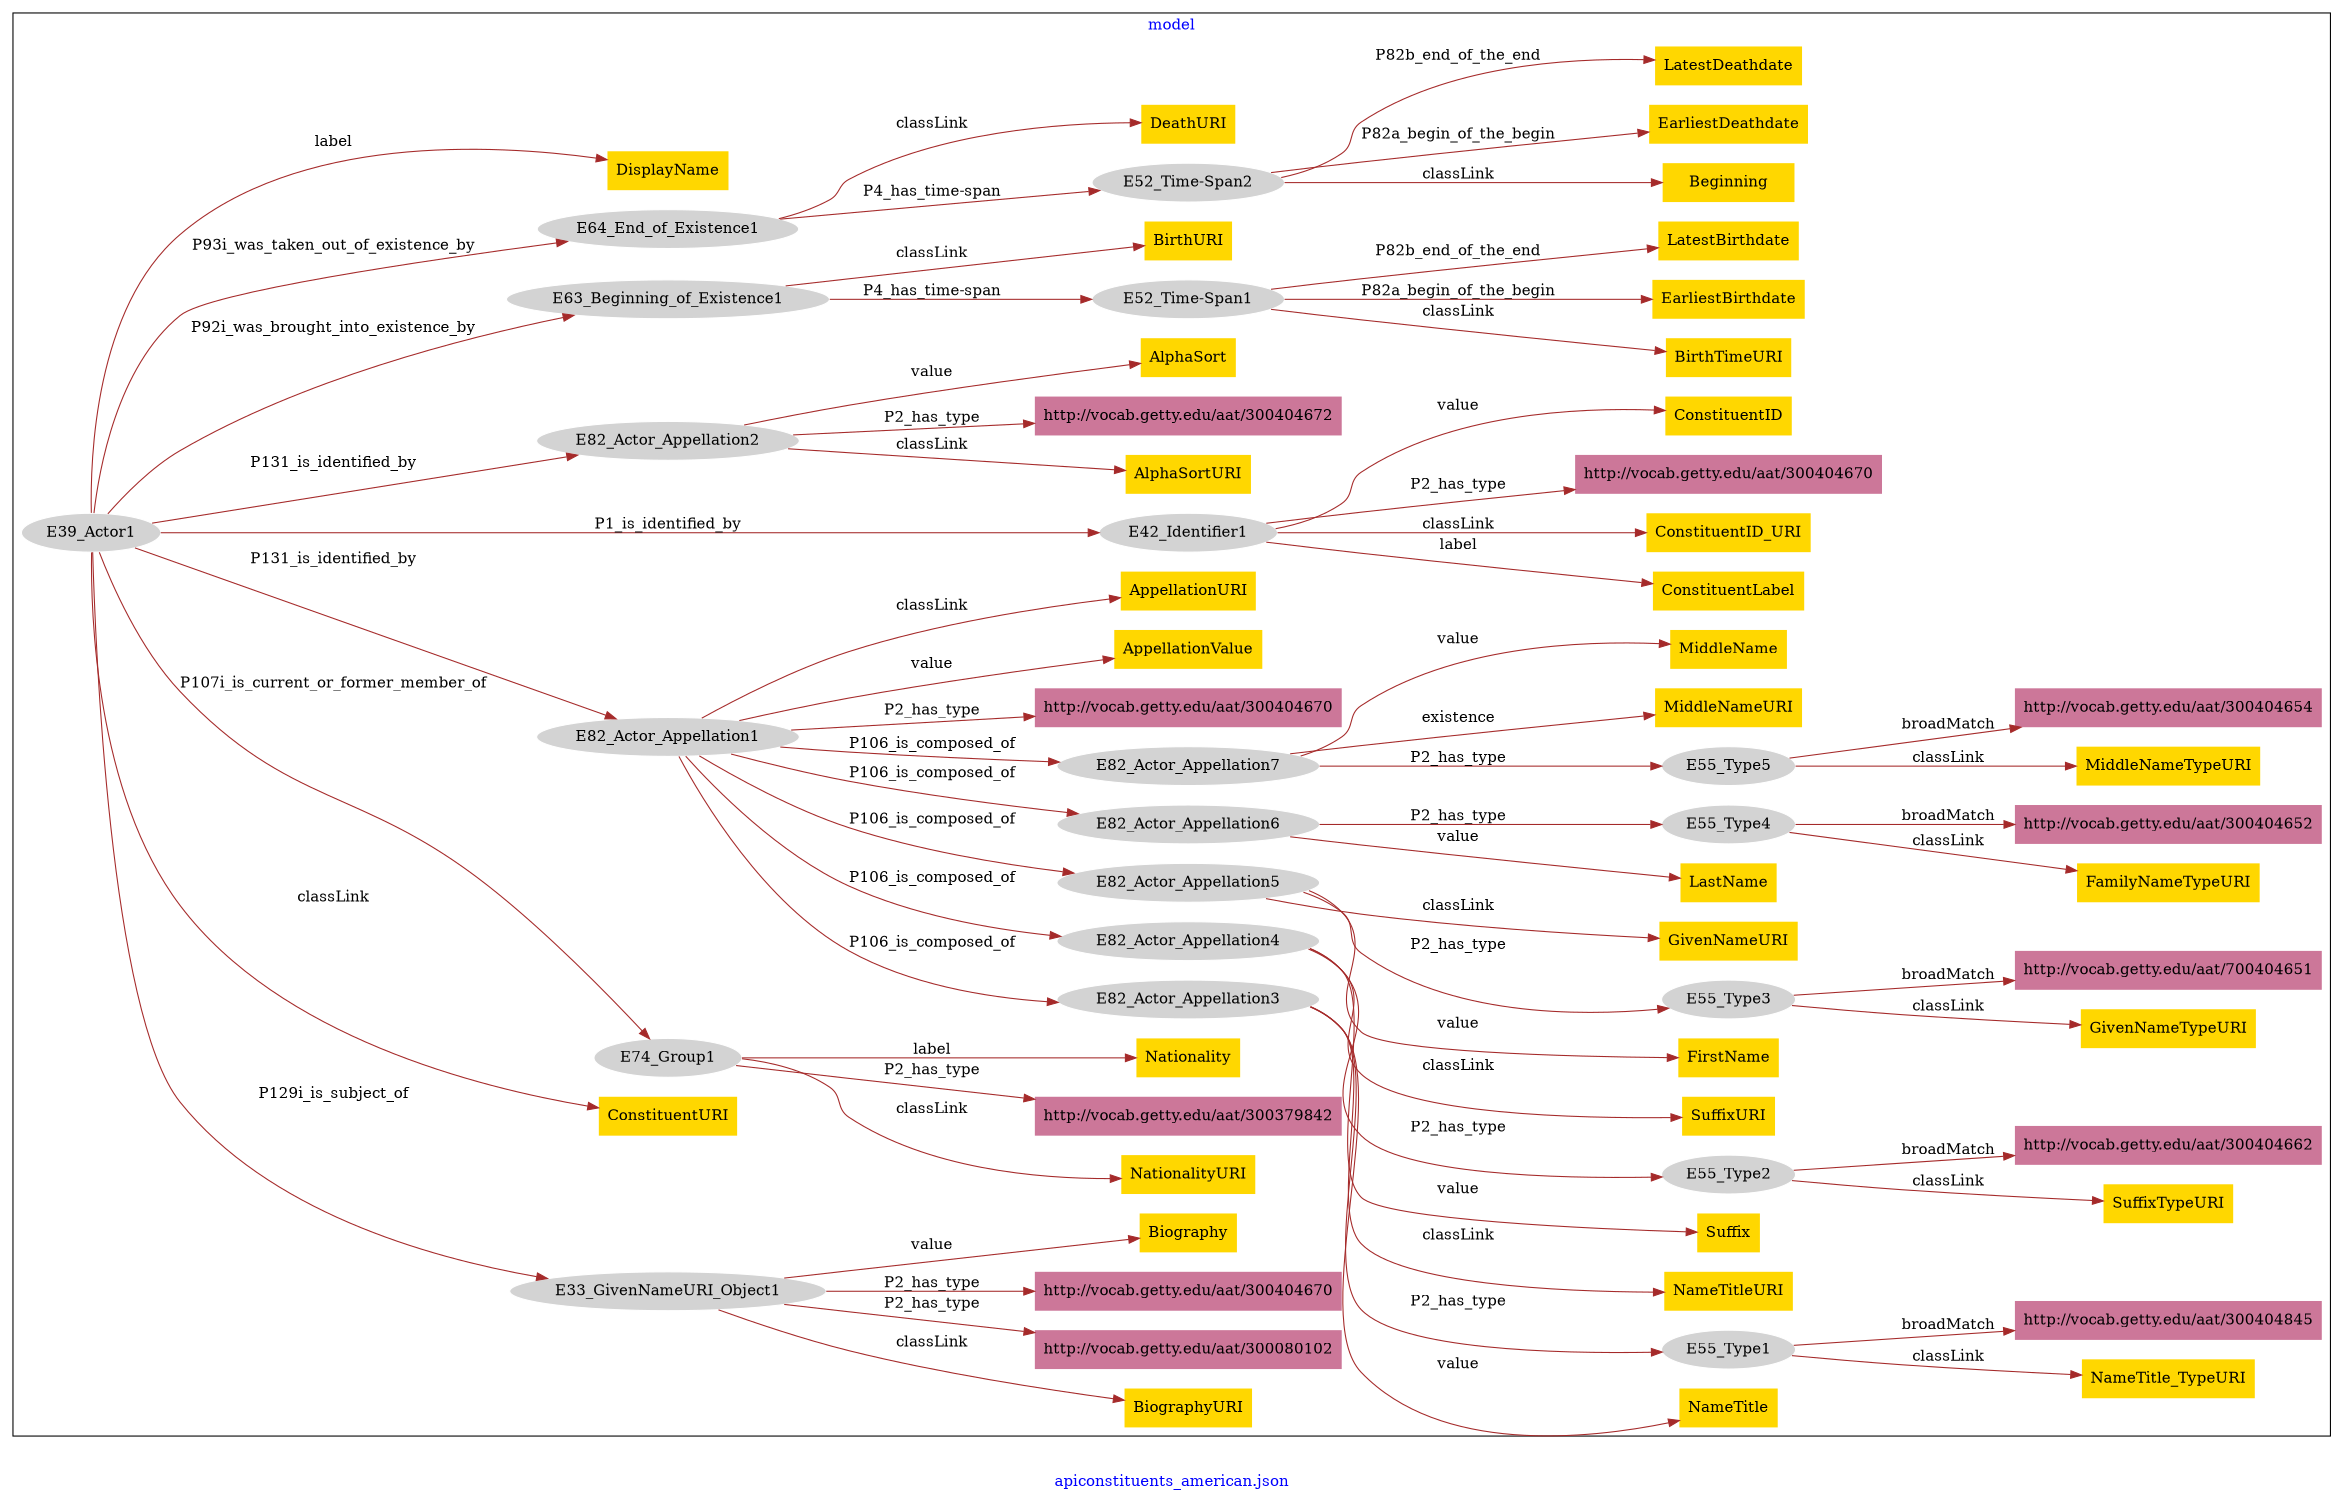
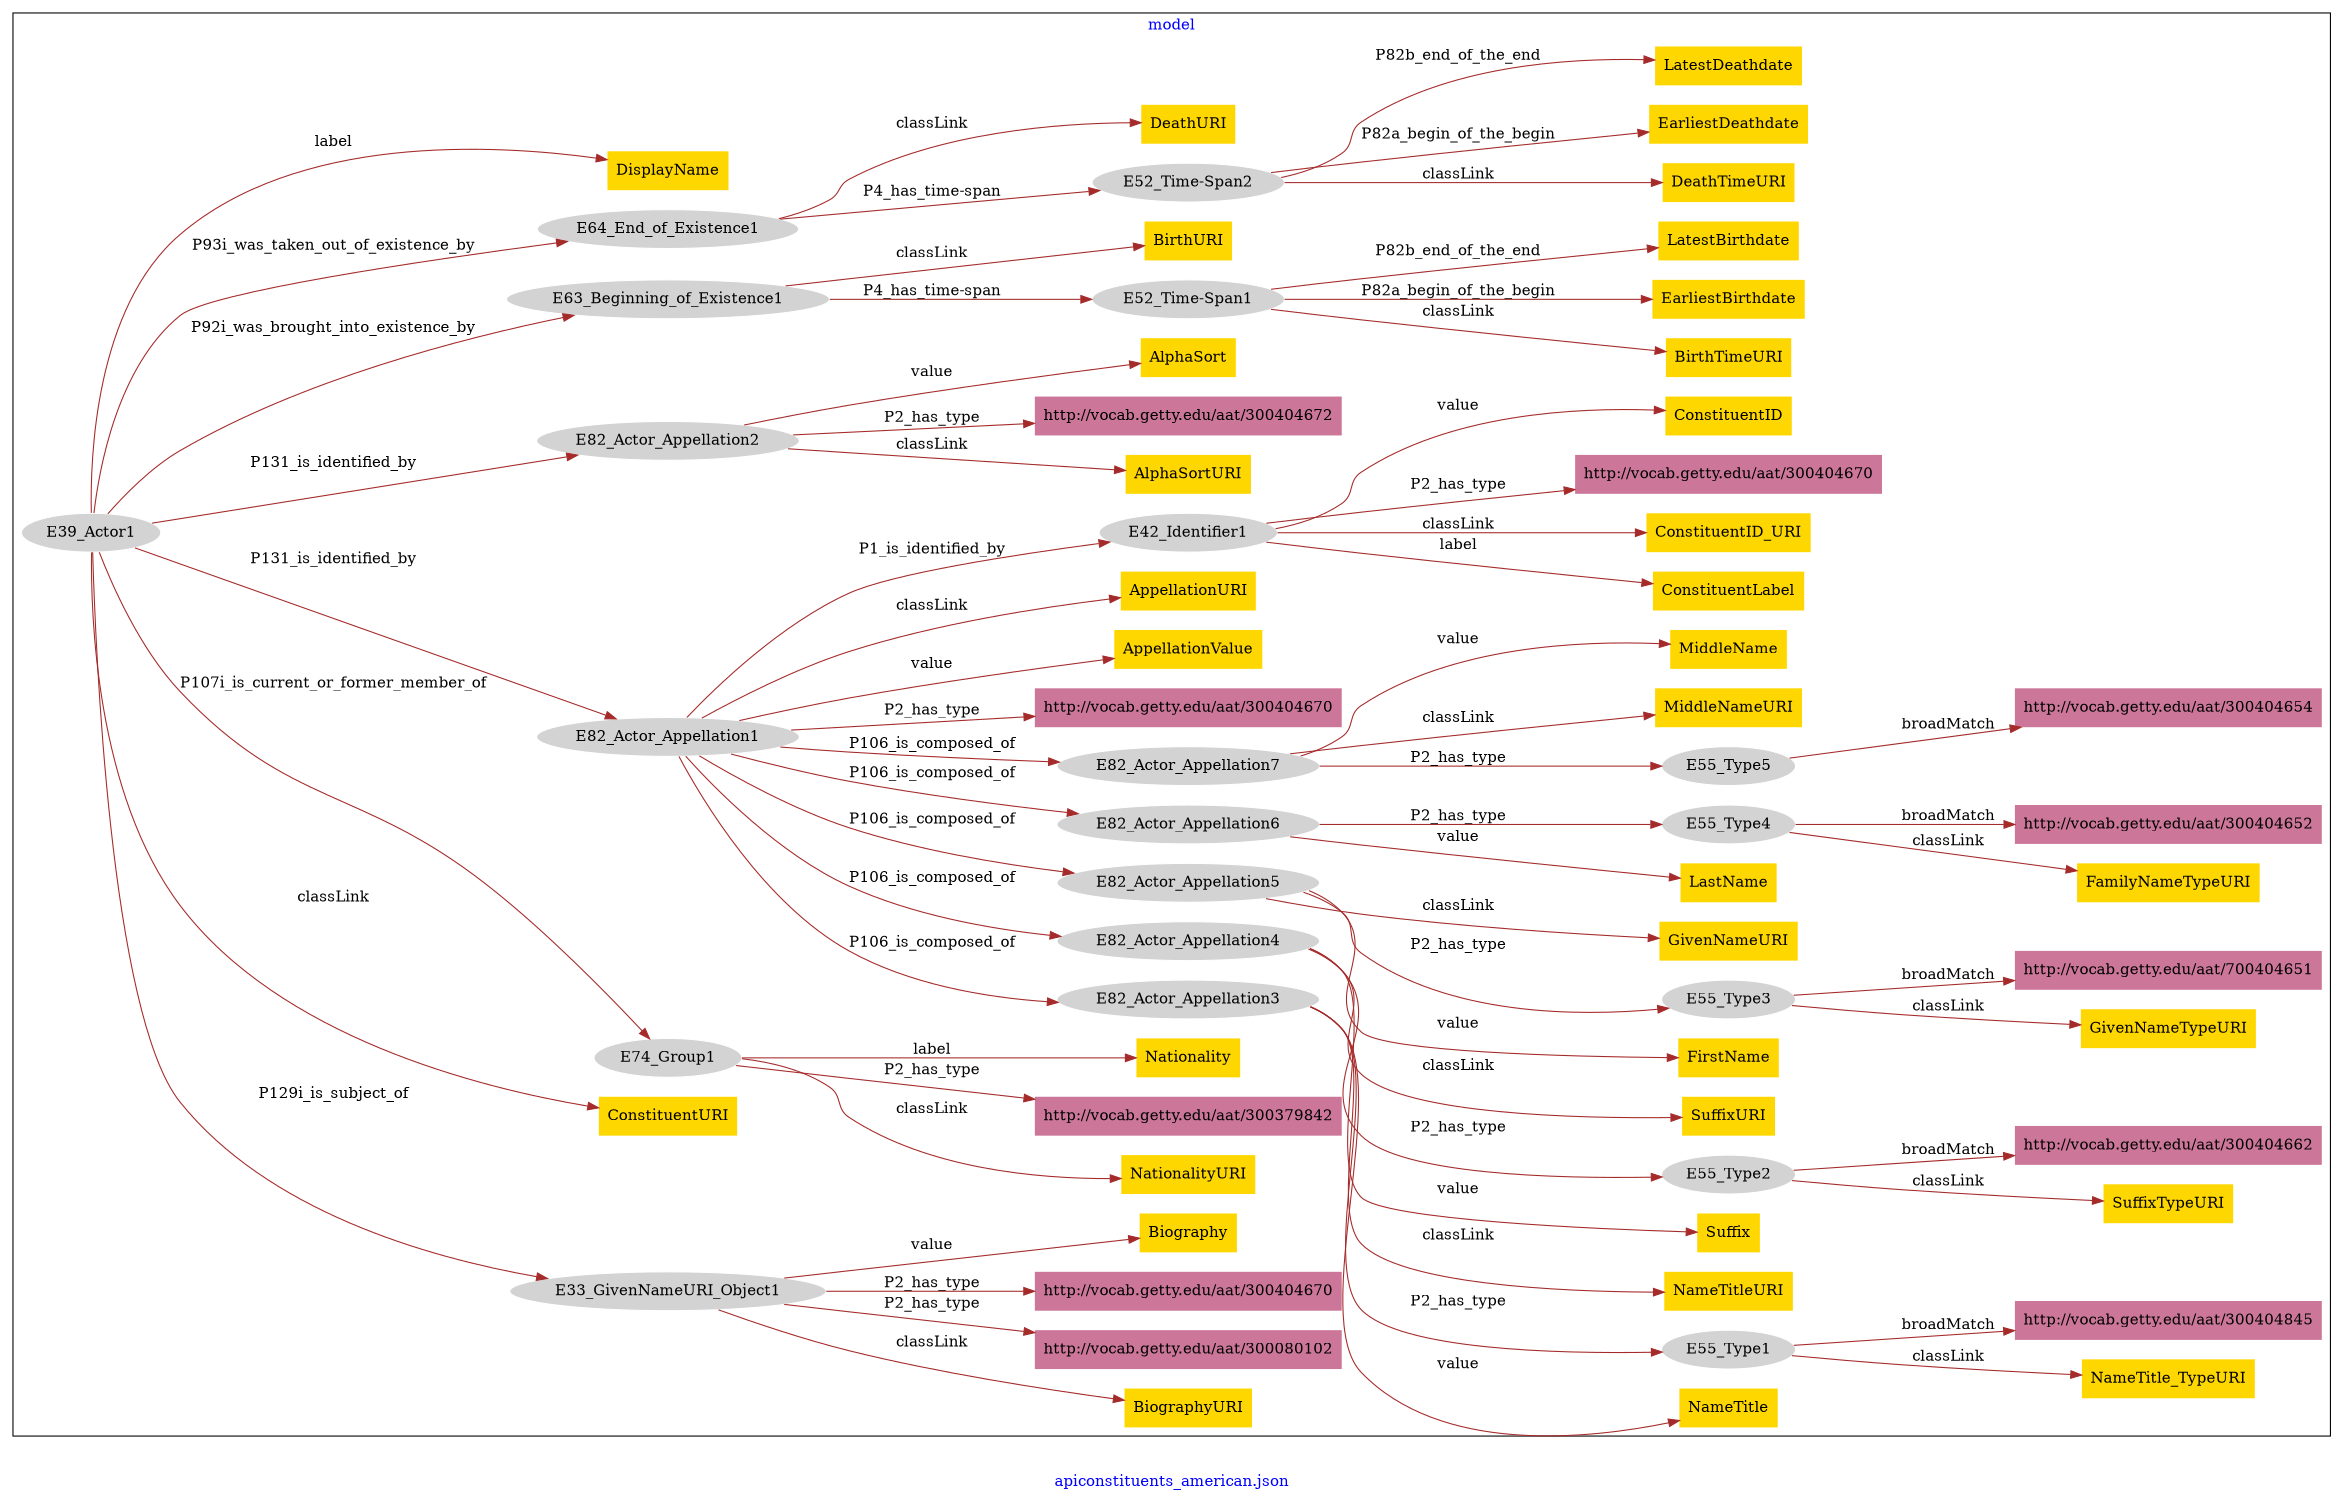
(1729, 183) -> (1729, 183)
(624, 533) -> (872, 585)
(1458, 718) -> (1458, 718)
(2168, 766) -> none
